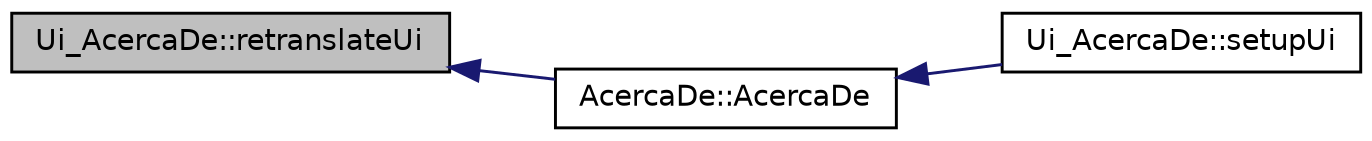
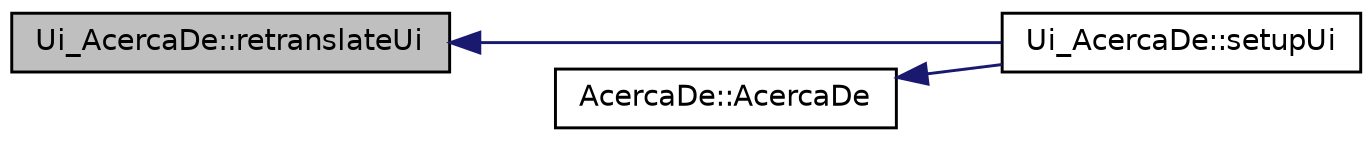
(517, 75) -> (741, 43)
